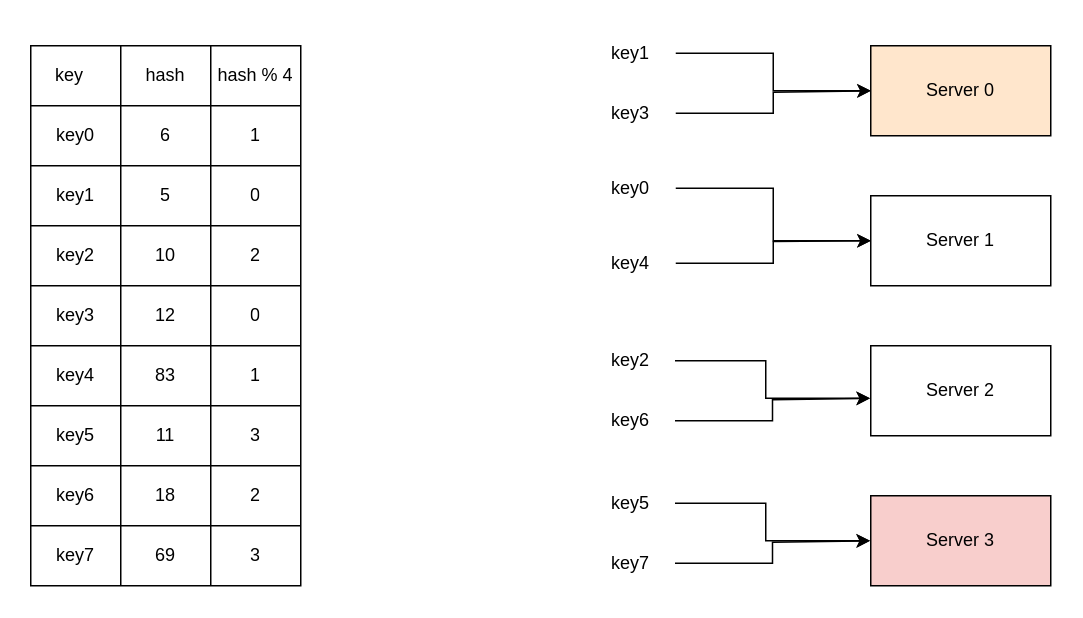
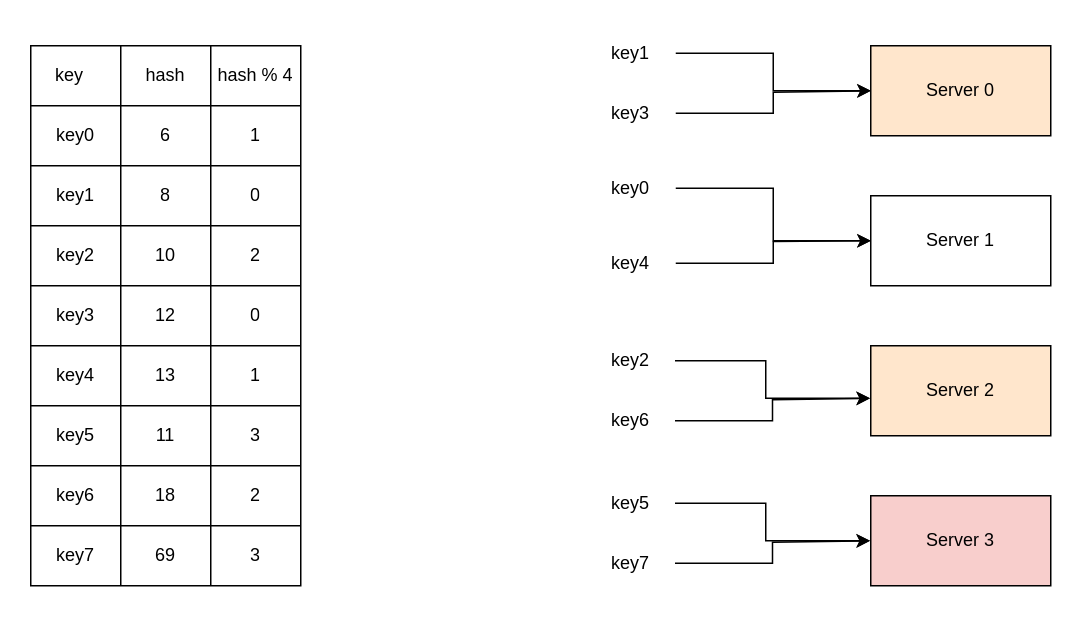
(166, 196) -> (166, 196)
(166, 376) -> (166, 376)
(961, 391) -> (961, 391)
